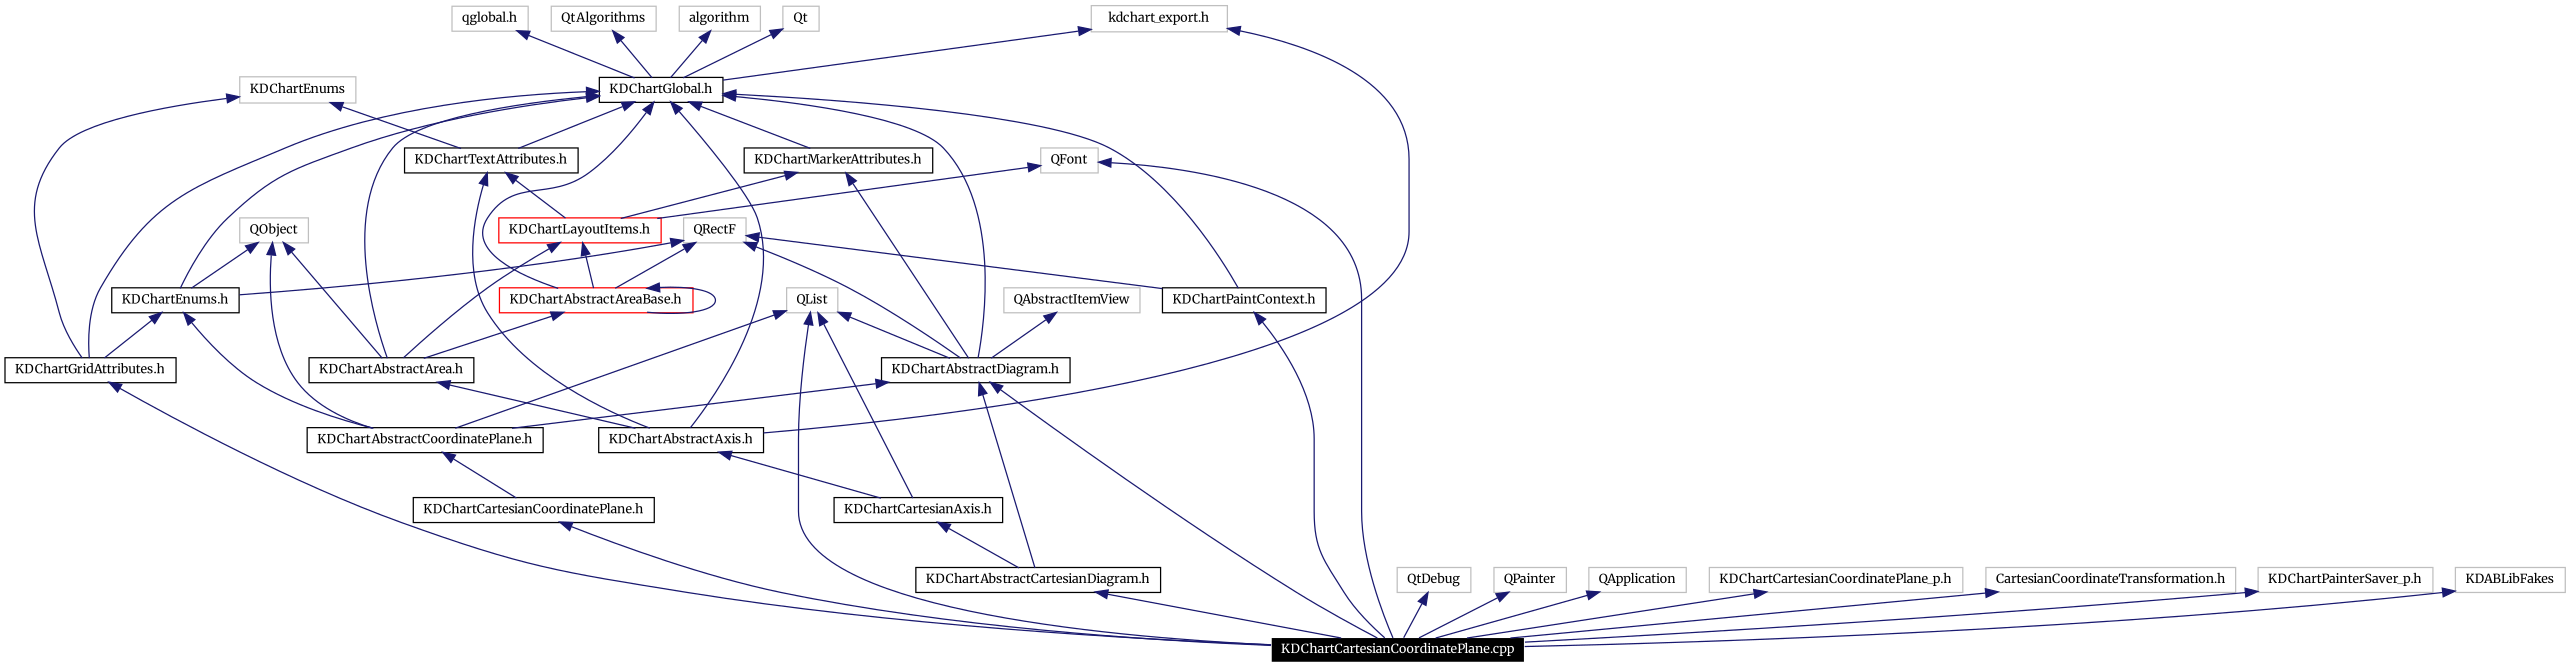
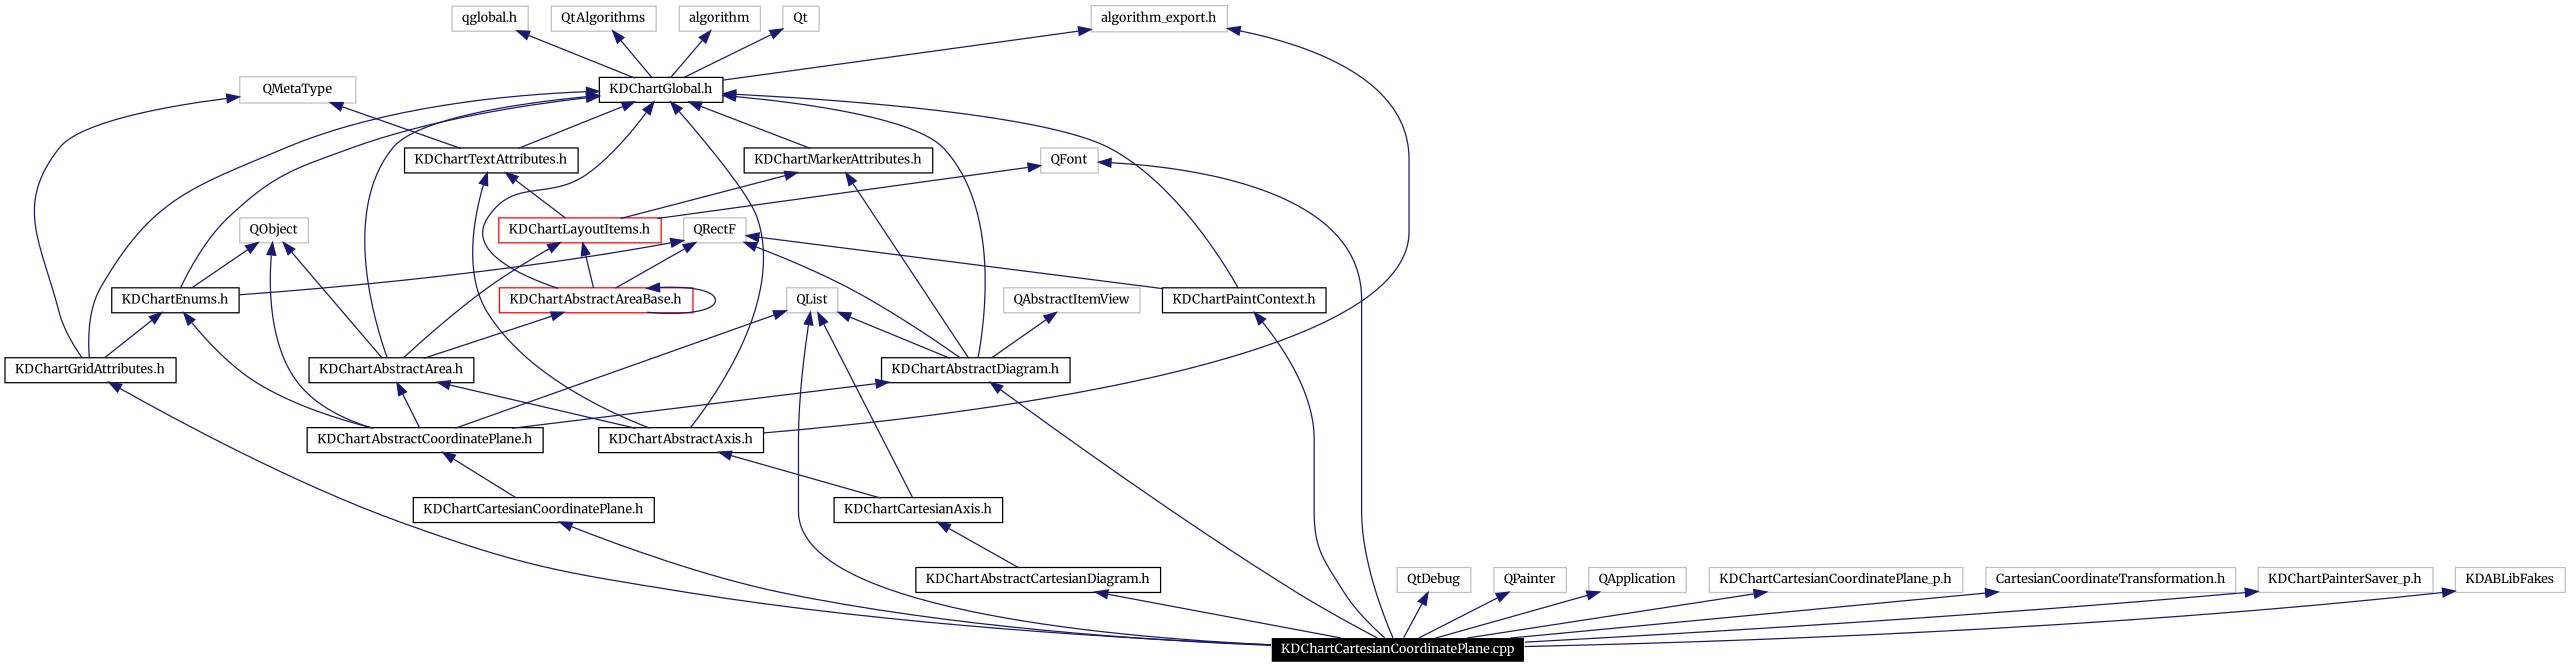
(1159, 19) -> (1159, 19)
(298, 90) -> (298, 90)
none -> (411, 411)
(1009, 481) -> none
